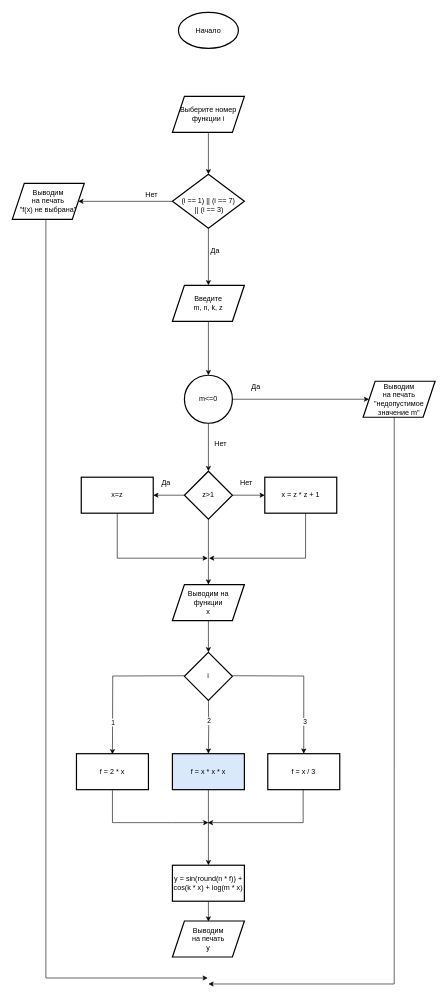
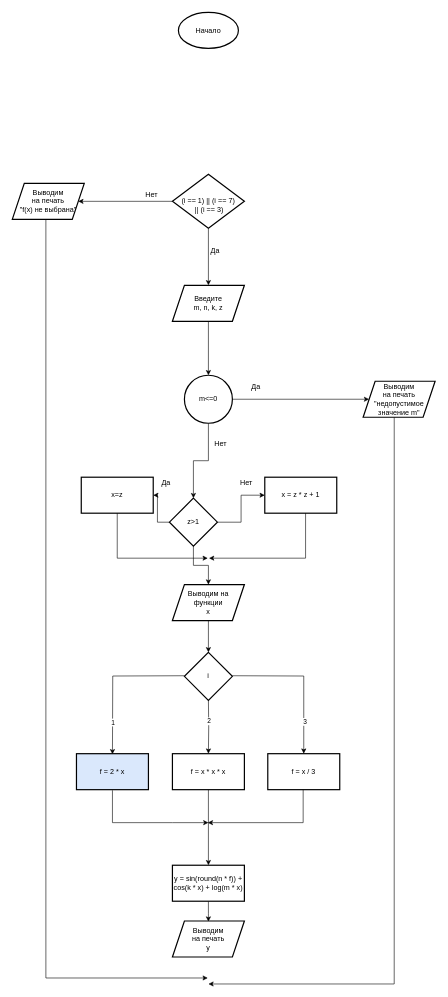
(209, 114) -> none
(209, 151) -> none
(209, 495) -> (194, 522)
(113, 772) -> (113, 772)
(209, 772) -> (209, 772)
